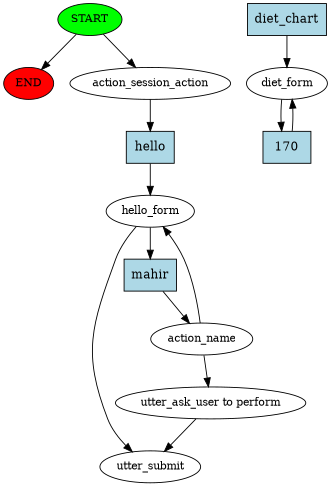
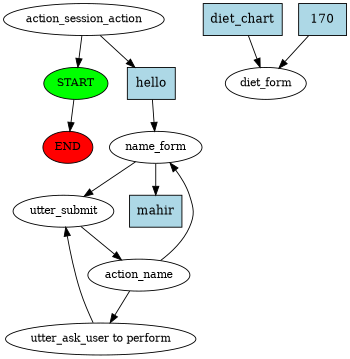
(116, 48) -> (80, 47)
(281, 111) -> none
(150, 211) -> (156, 147)
(173, 304) -> (98, 240)
